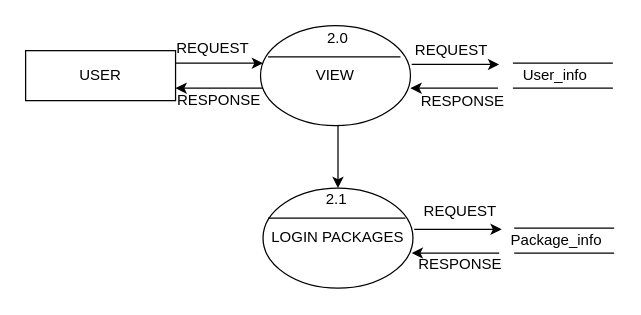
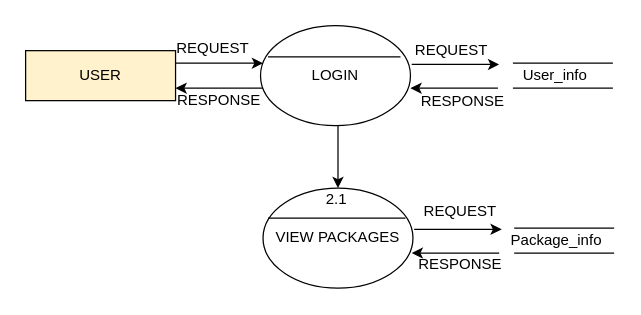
(338, 38) -> none
(101, 76) -> (101, 76)
(336, 76) -> (336, 76)
(338, 238) -> (338, 238)
